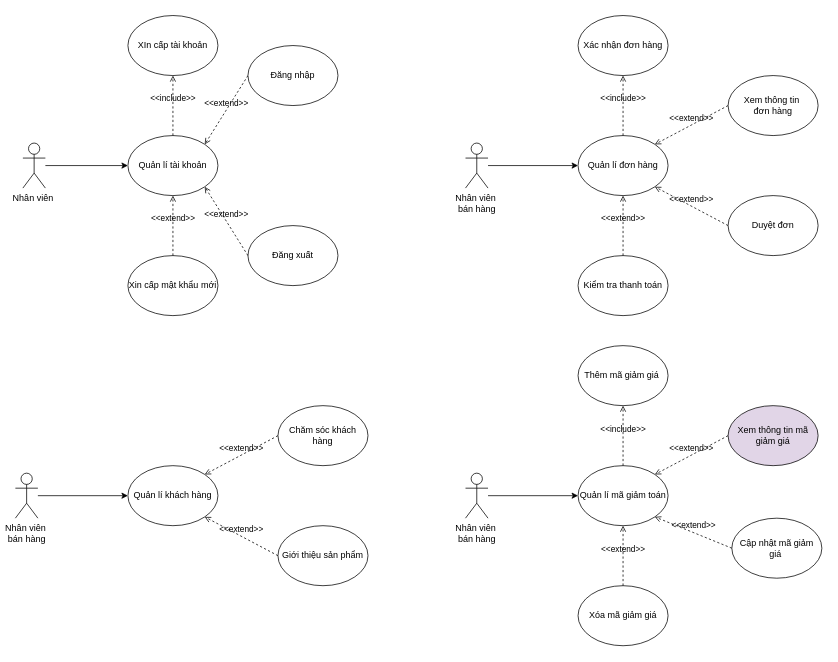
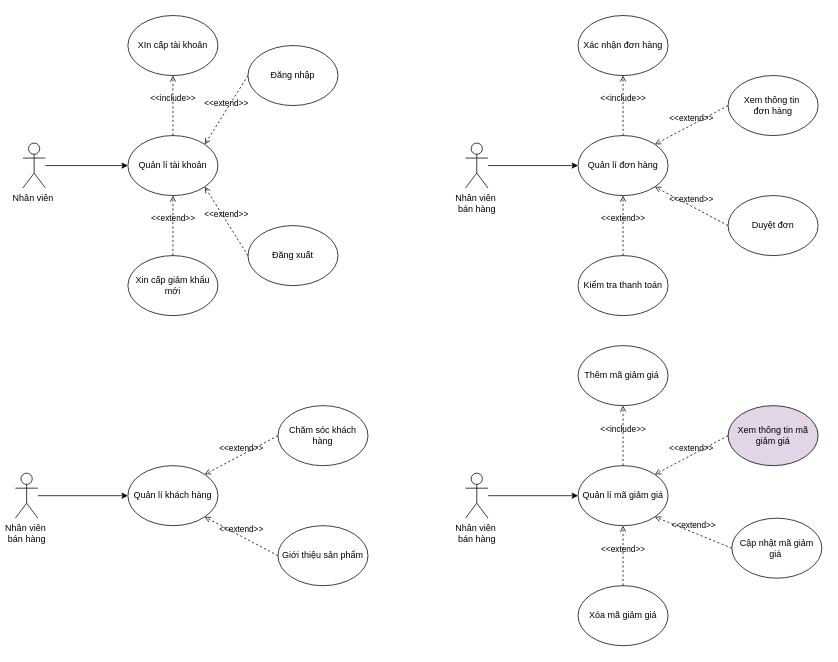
(173, 285) -> (173, 285)
(623, 495) -> (623, 495)
